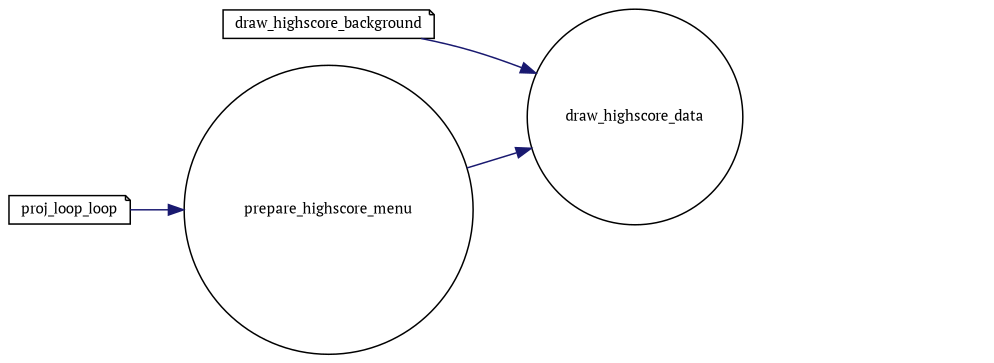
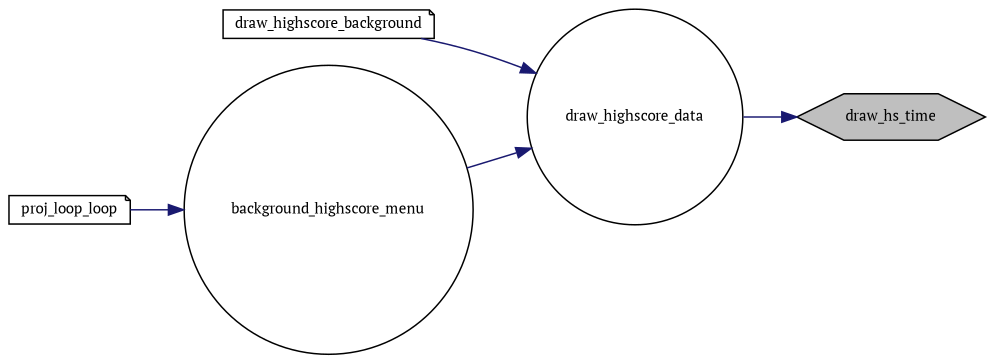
none -> (891, 117)
(329, 210) -> (329, 210)
